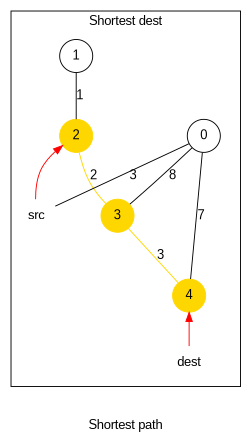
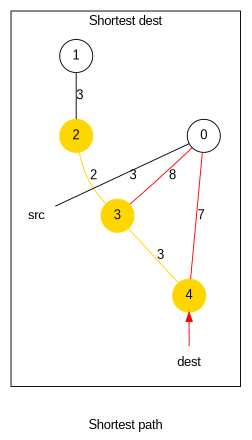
(80, 96) -> (80, 96)
(40, 173) -> none
(161, 176) -> (161, 176)
(196, 216) -> (196, 216)
